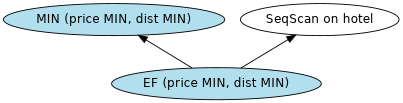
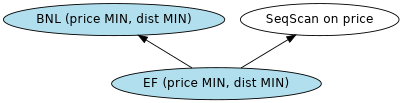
(114, 20) -> (114, 20)
(320, 20) -> (320, 20)
